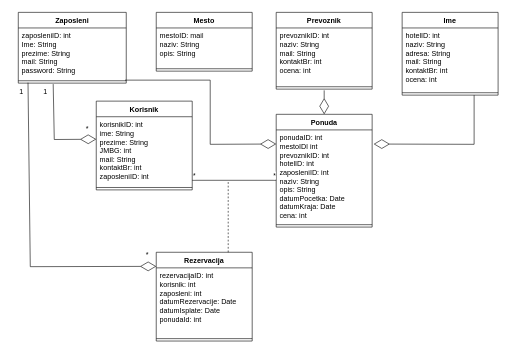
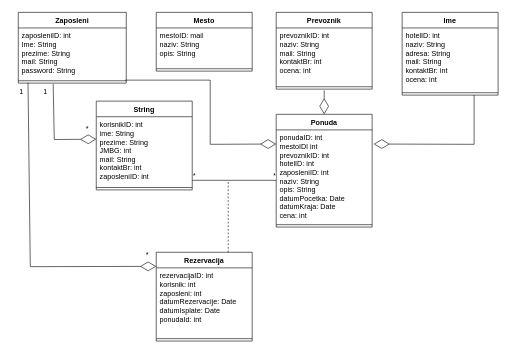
(144, 110) -> (144, 110)
